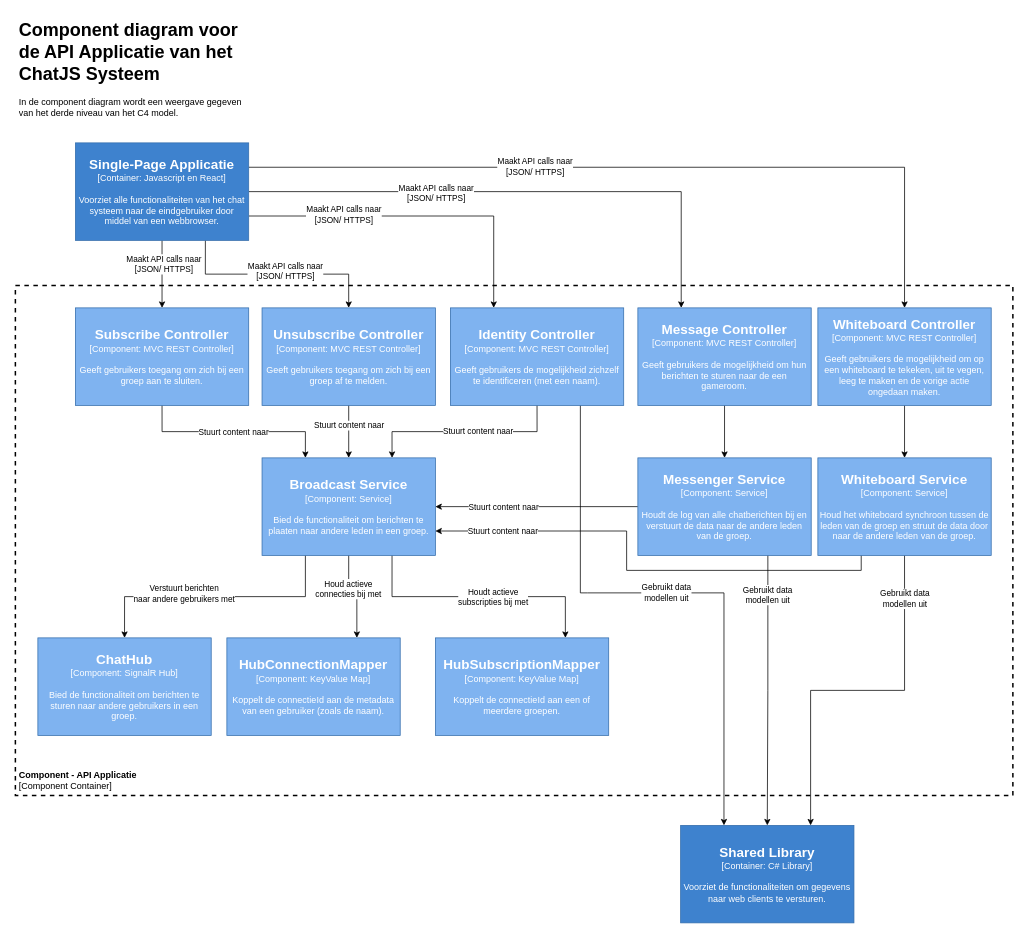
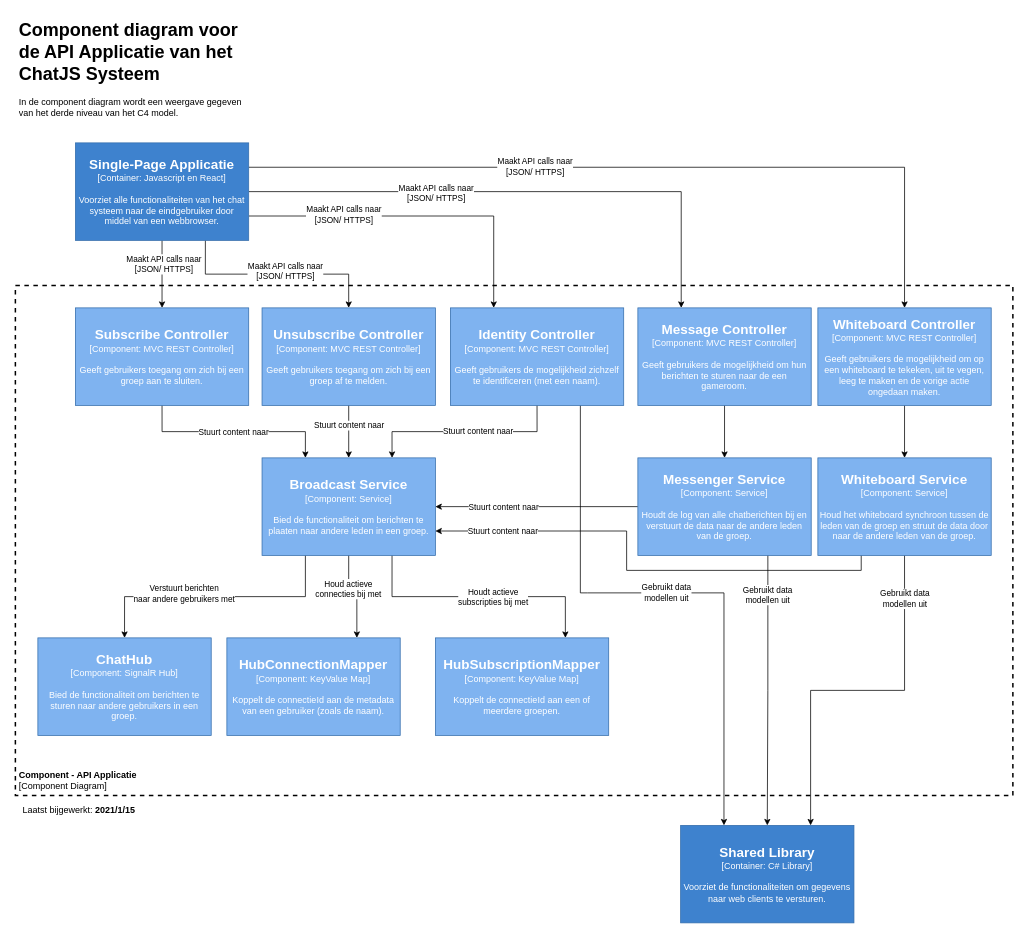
(78, 780) -> (78, 780)
none -> (79, 810)
